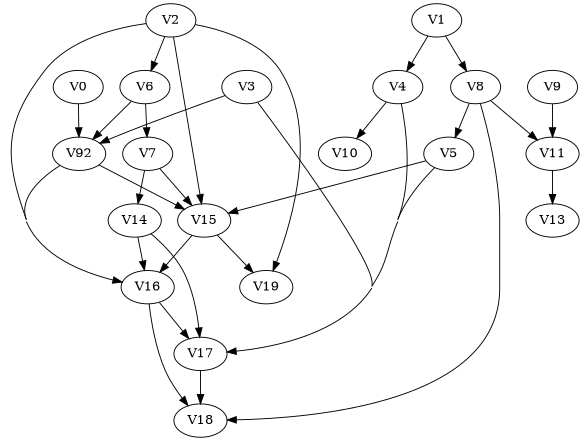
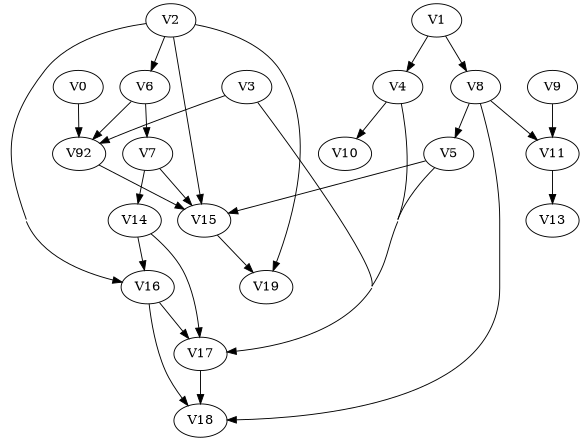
(34, 188) -> none
(179, 250) -> none
